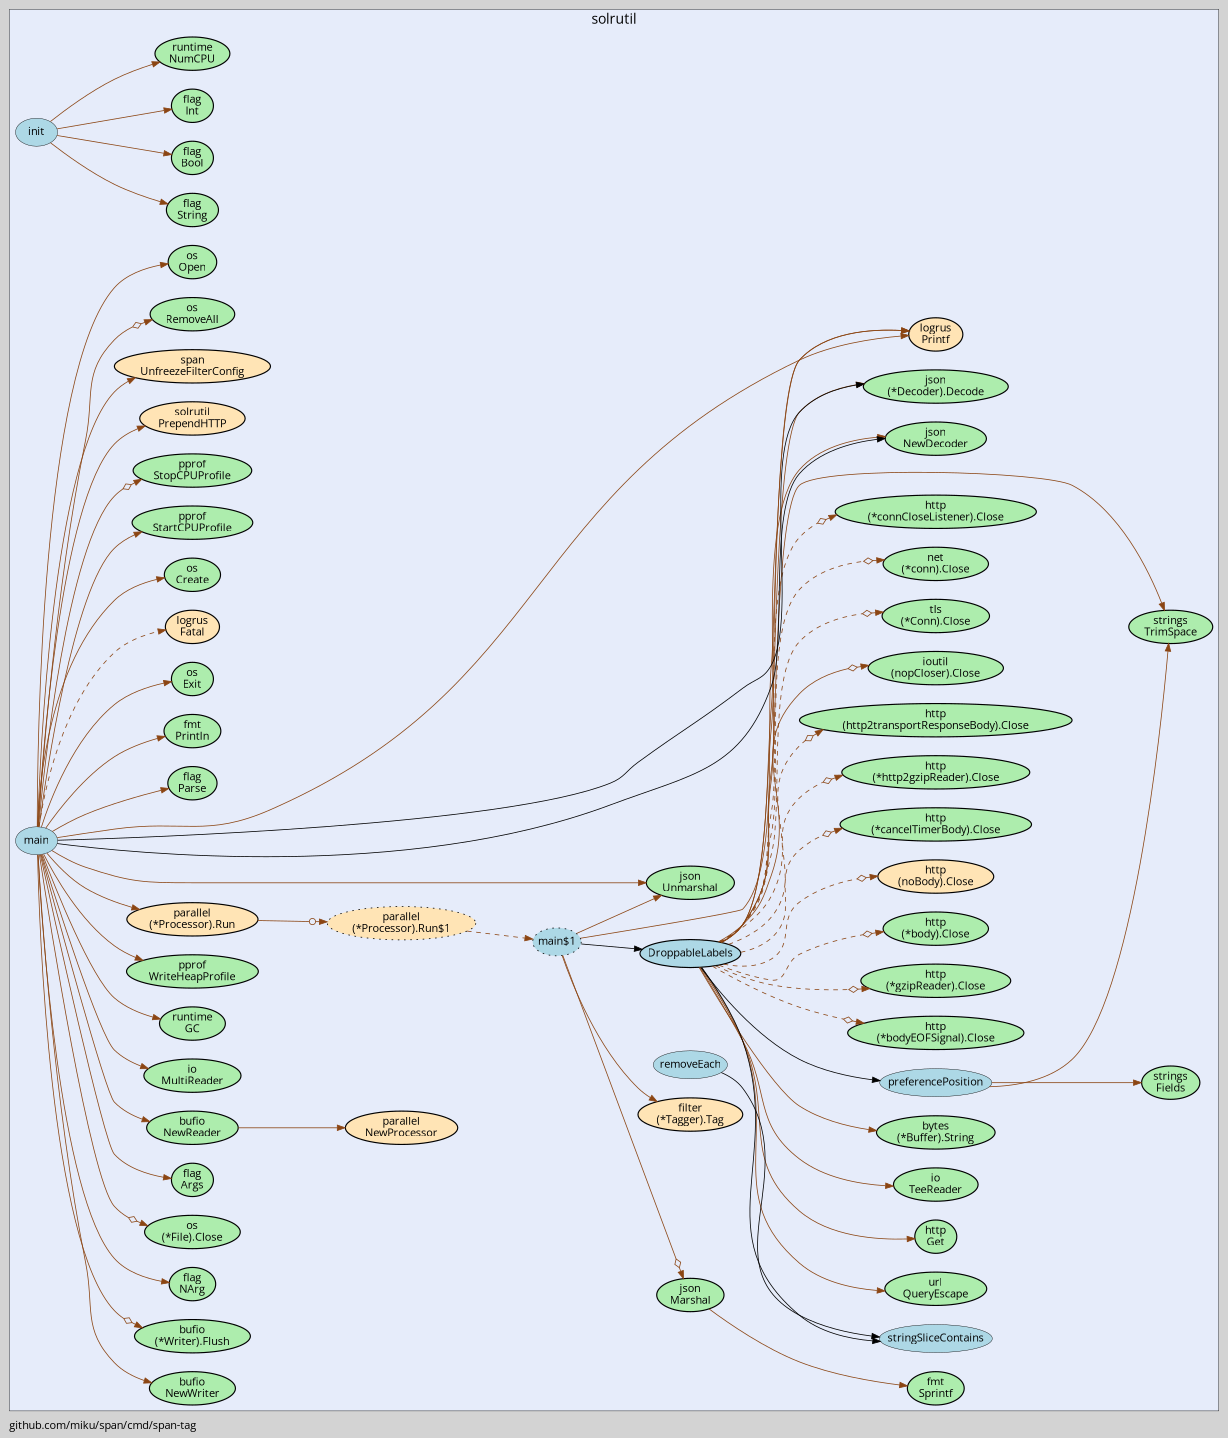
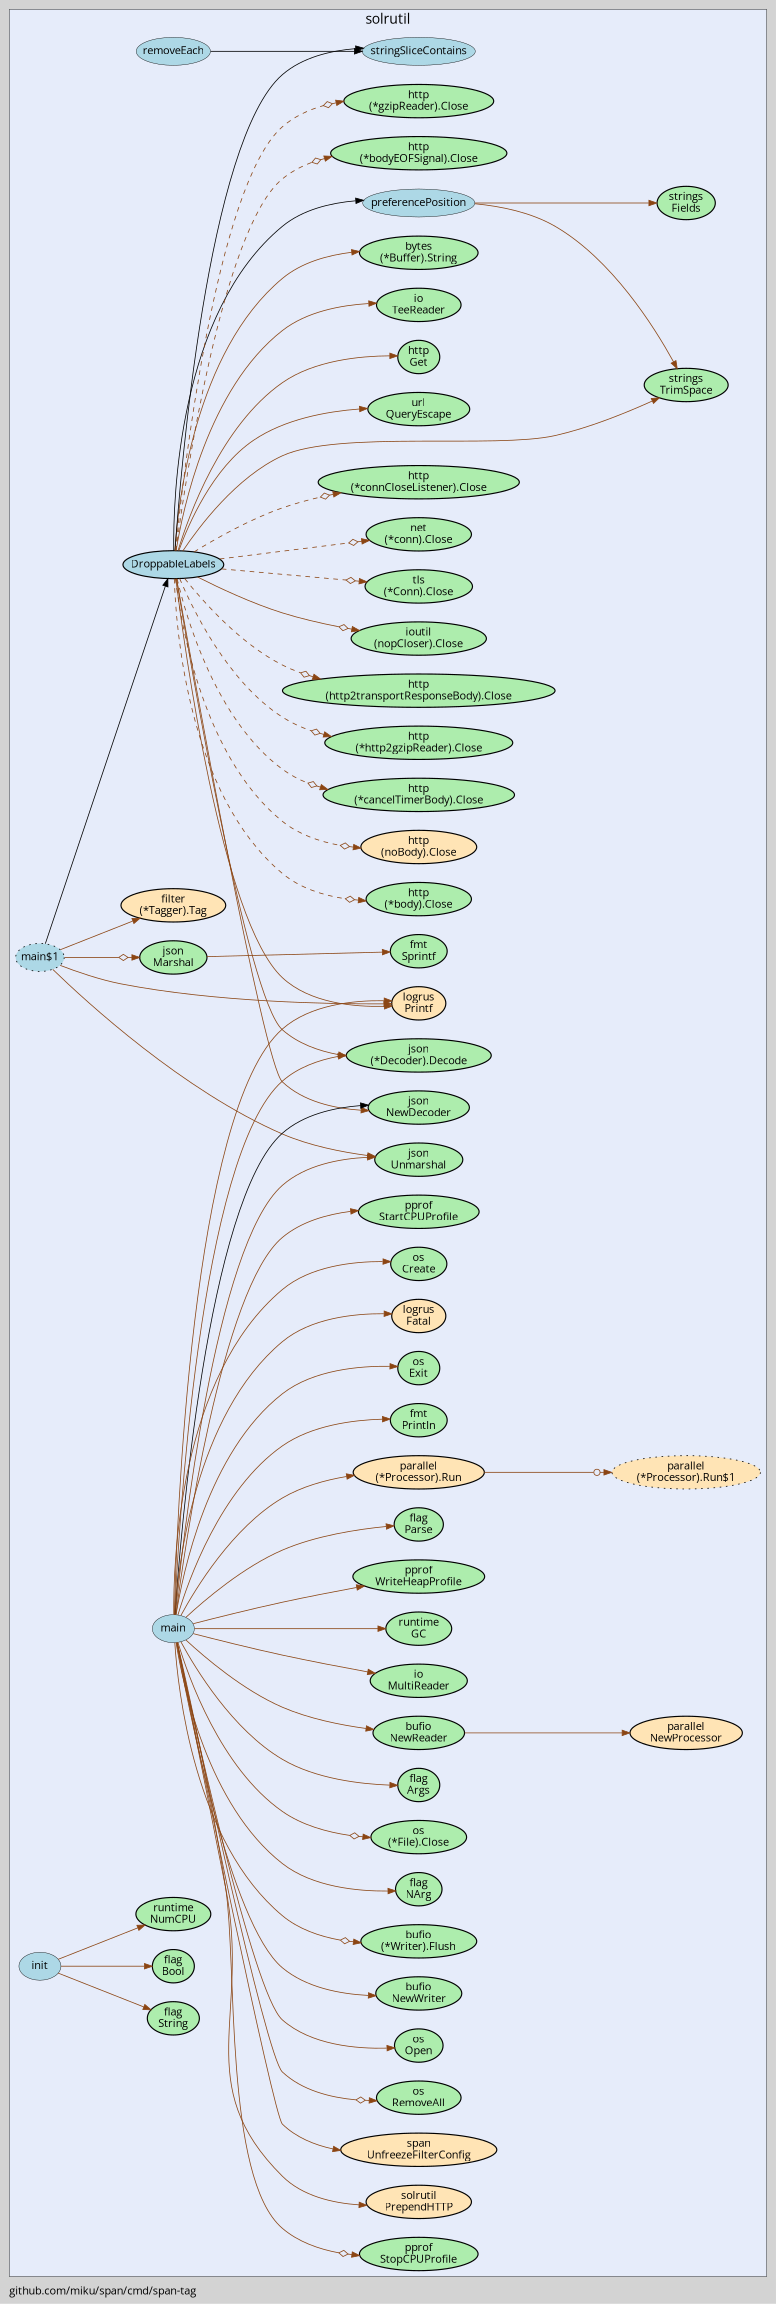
(192, 106) -> none
(73, 711) -> (224, 1418)
(594, 788) -> (205, 1310)
(496, 935) -> none
